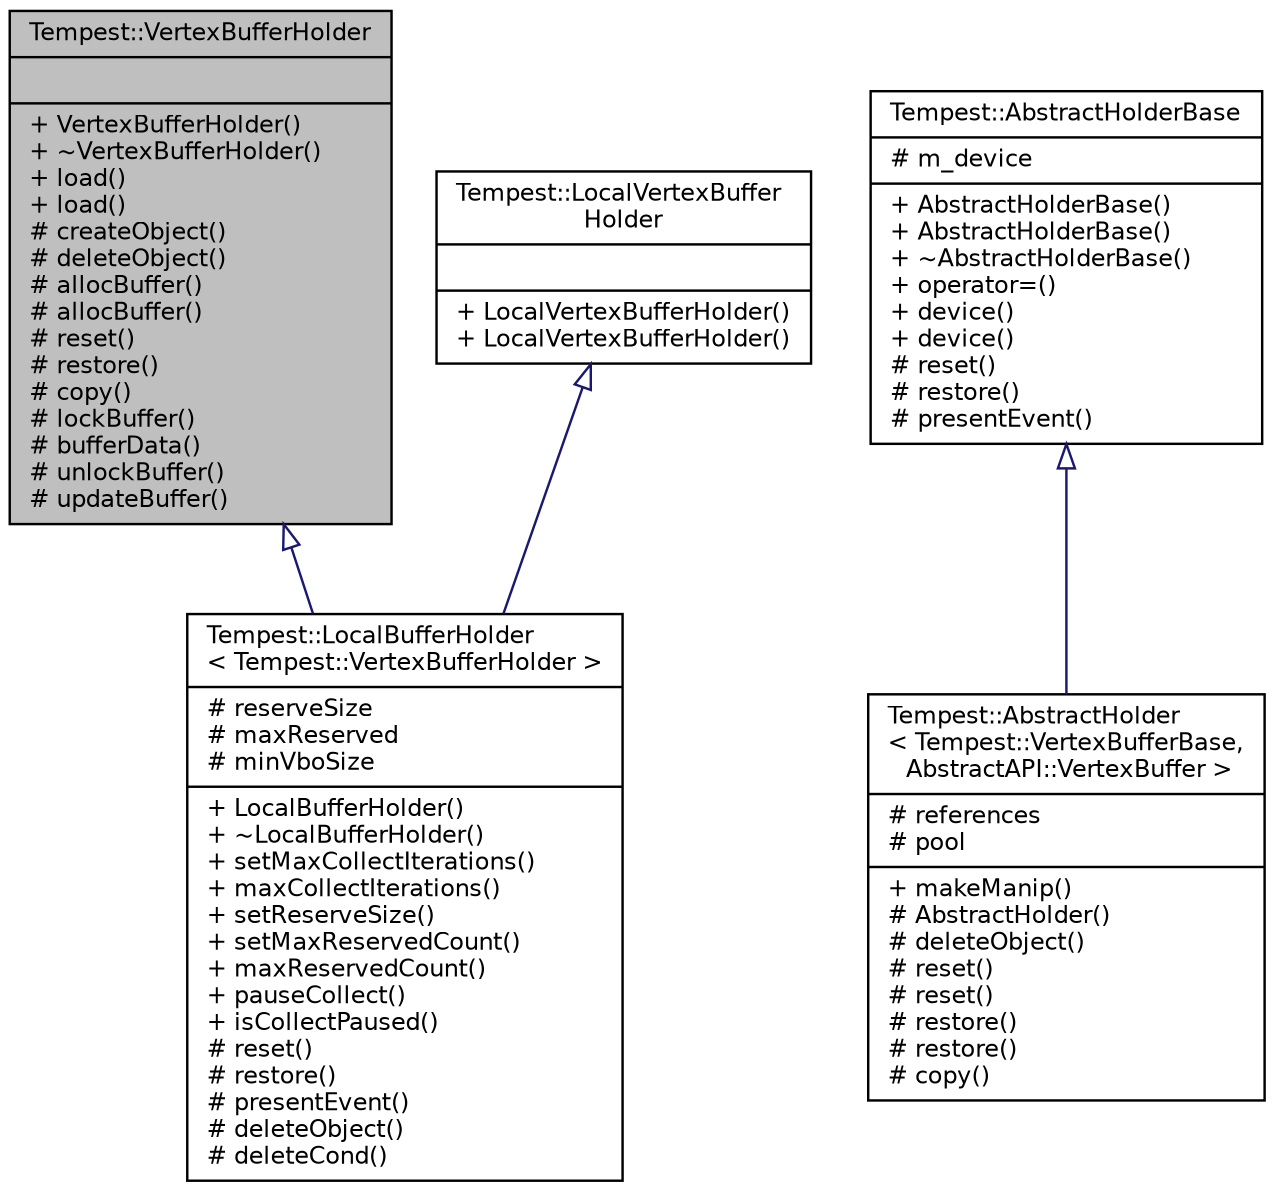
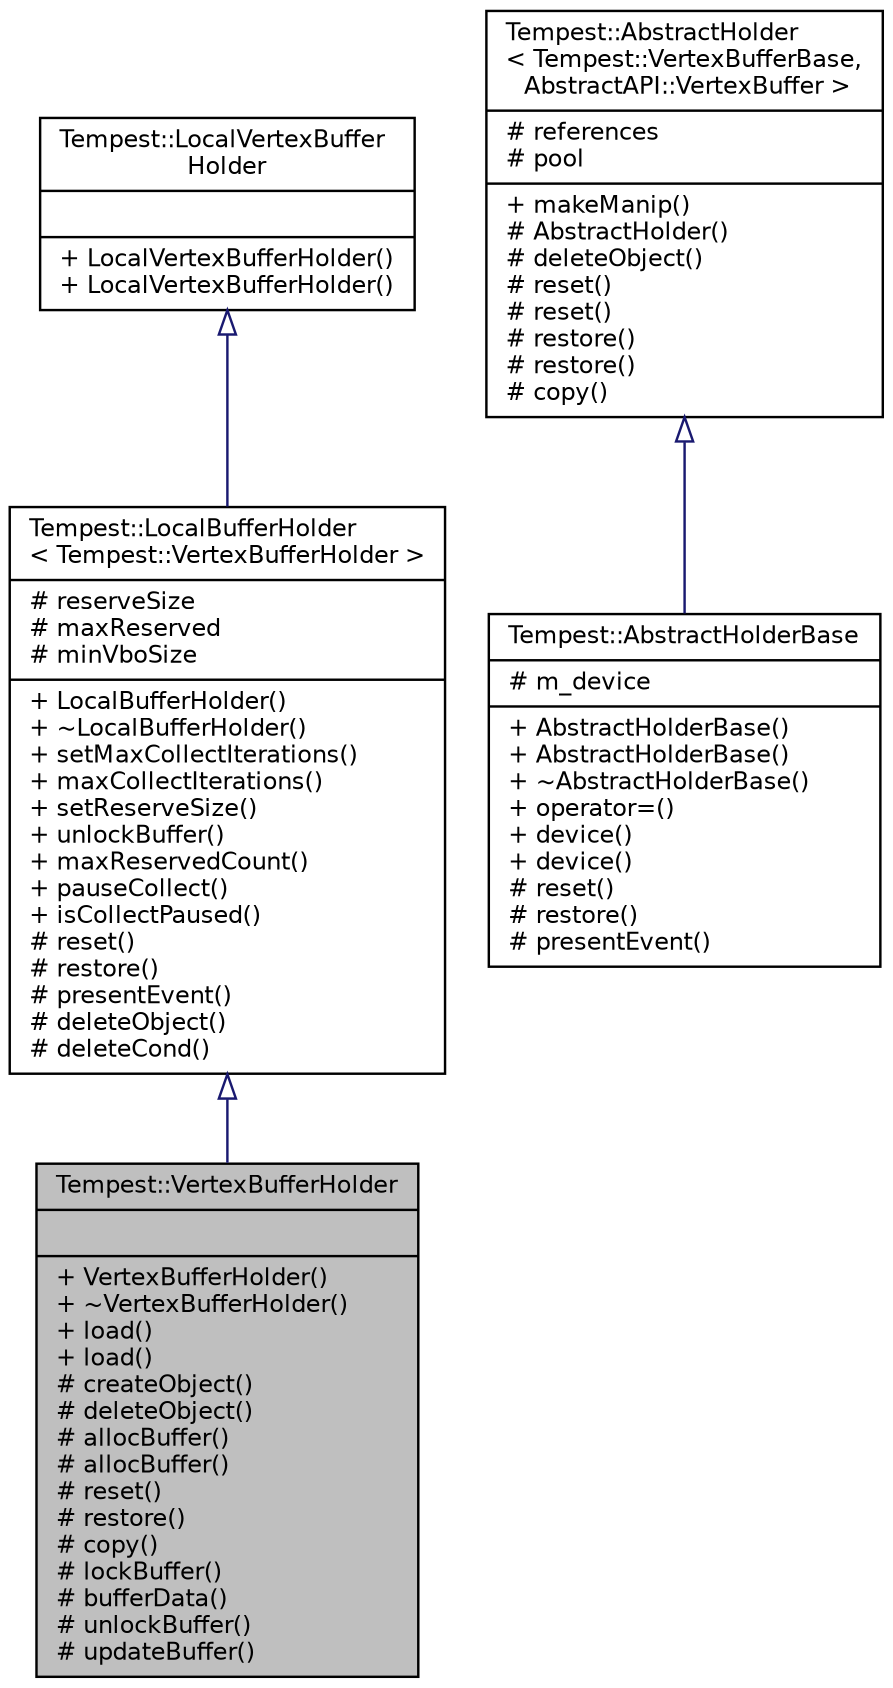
(302, 581) -> (227, 1131)
(1066, 582) -> (685, 528)
(365, 942) -> (128, 835)
